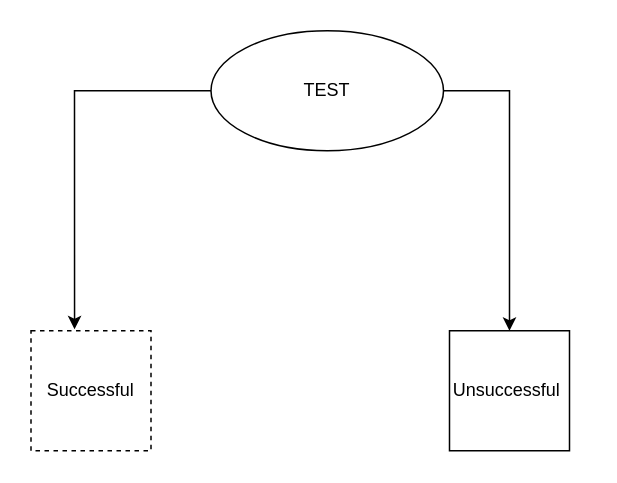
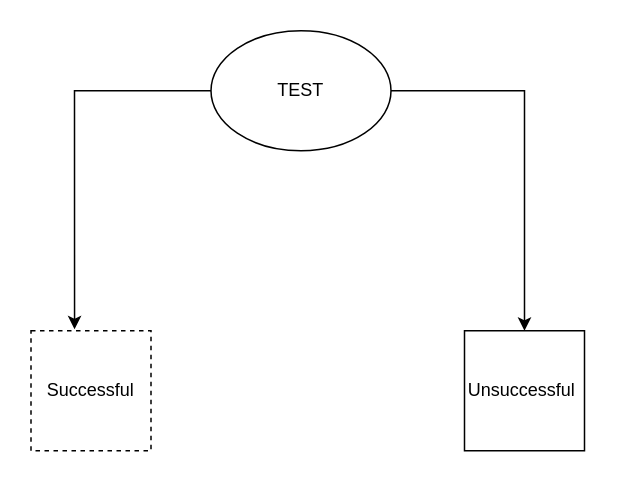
(327, 91) -> (301, 91)
(509, 391) -> (524, 391)
